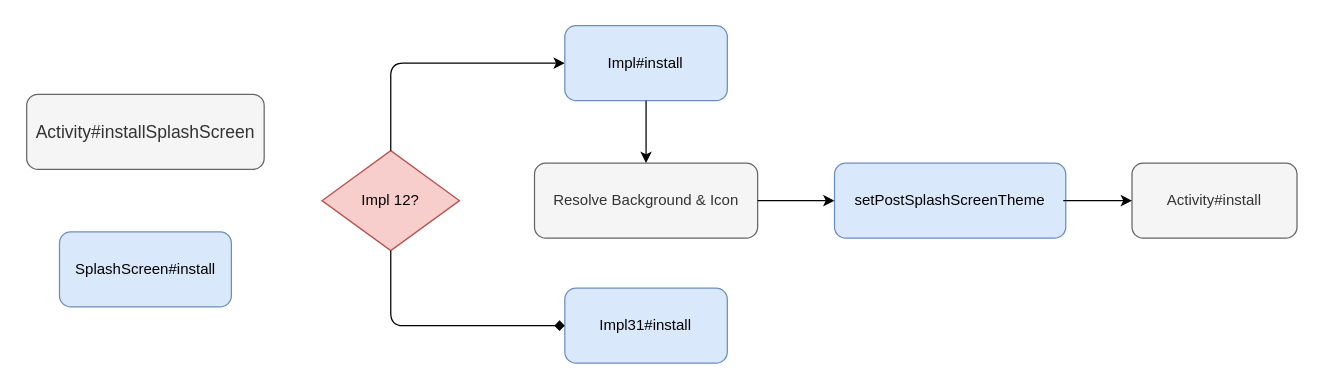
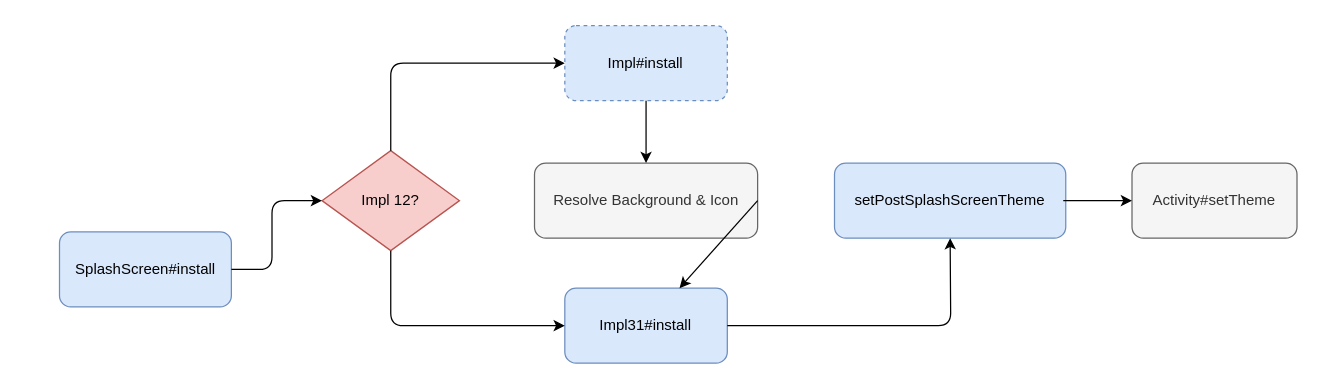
(646, 63) -> (646, 63)
(145, 132) -> none
(792, 201) -> (721, 241)
(1214, 201) -> (1214, 201)
none -> (272, 234)
(554, 326) -> (555, 326)
none -> (873, 326)
